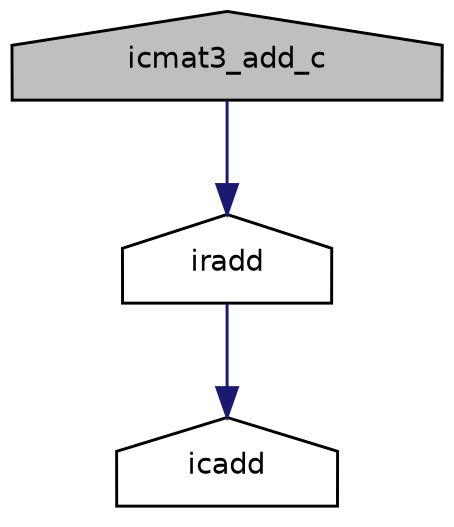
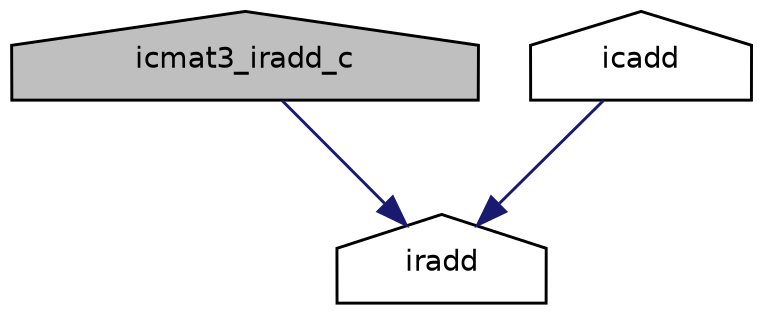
(227, 60) -> (245, 60)
(227, 345) -> (551, 152)
